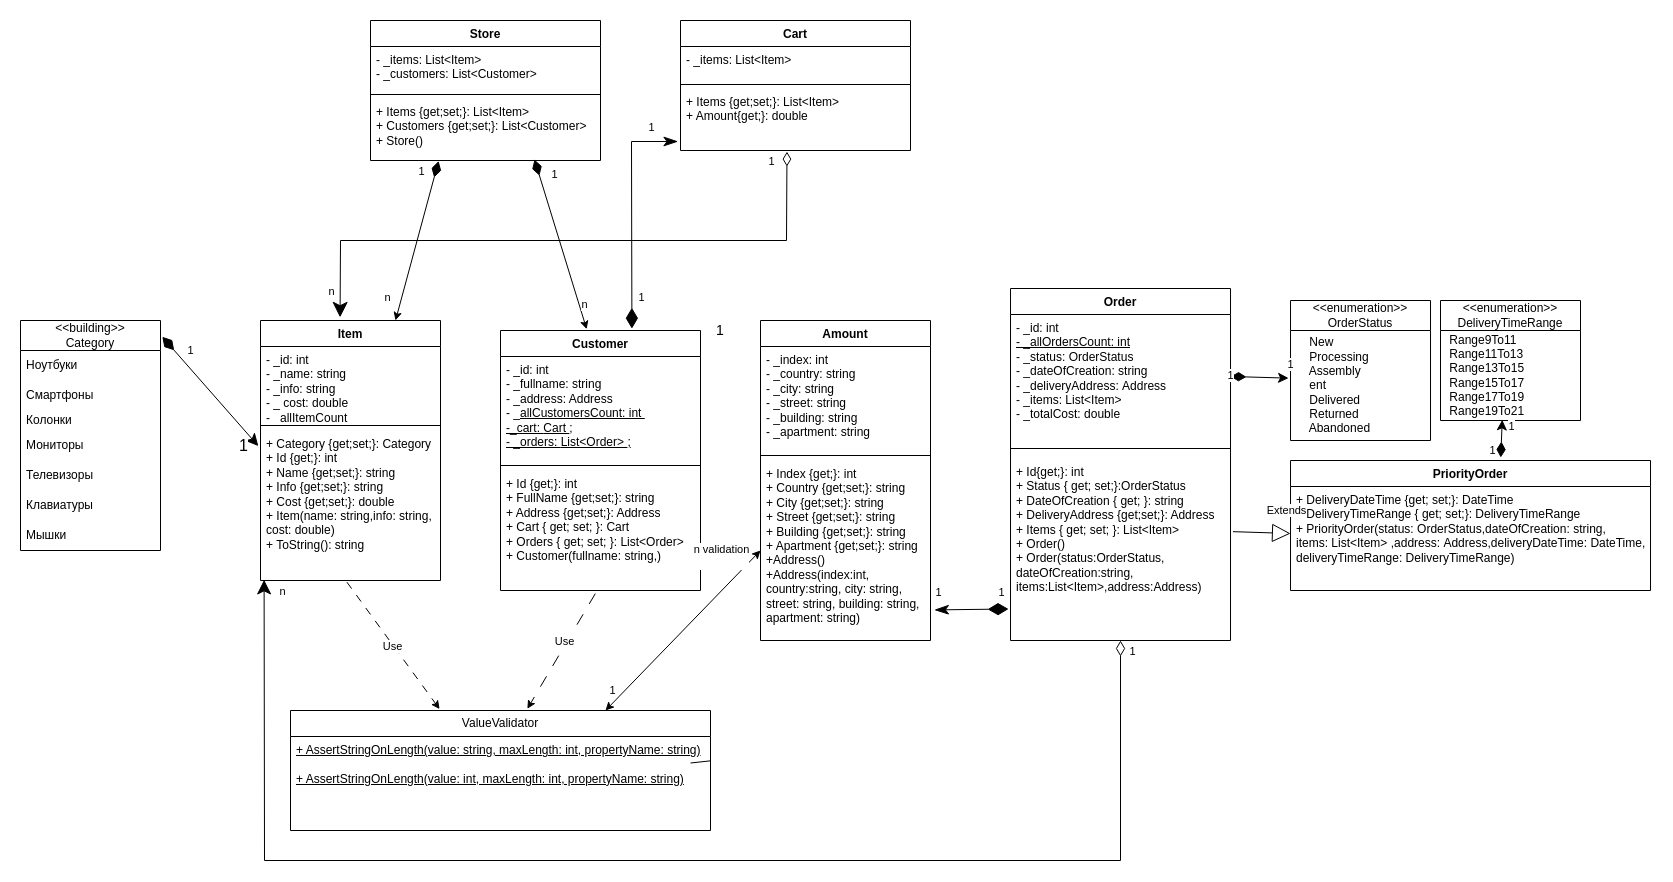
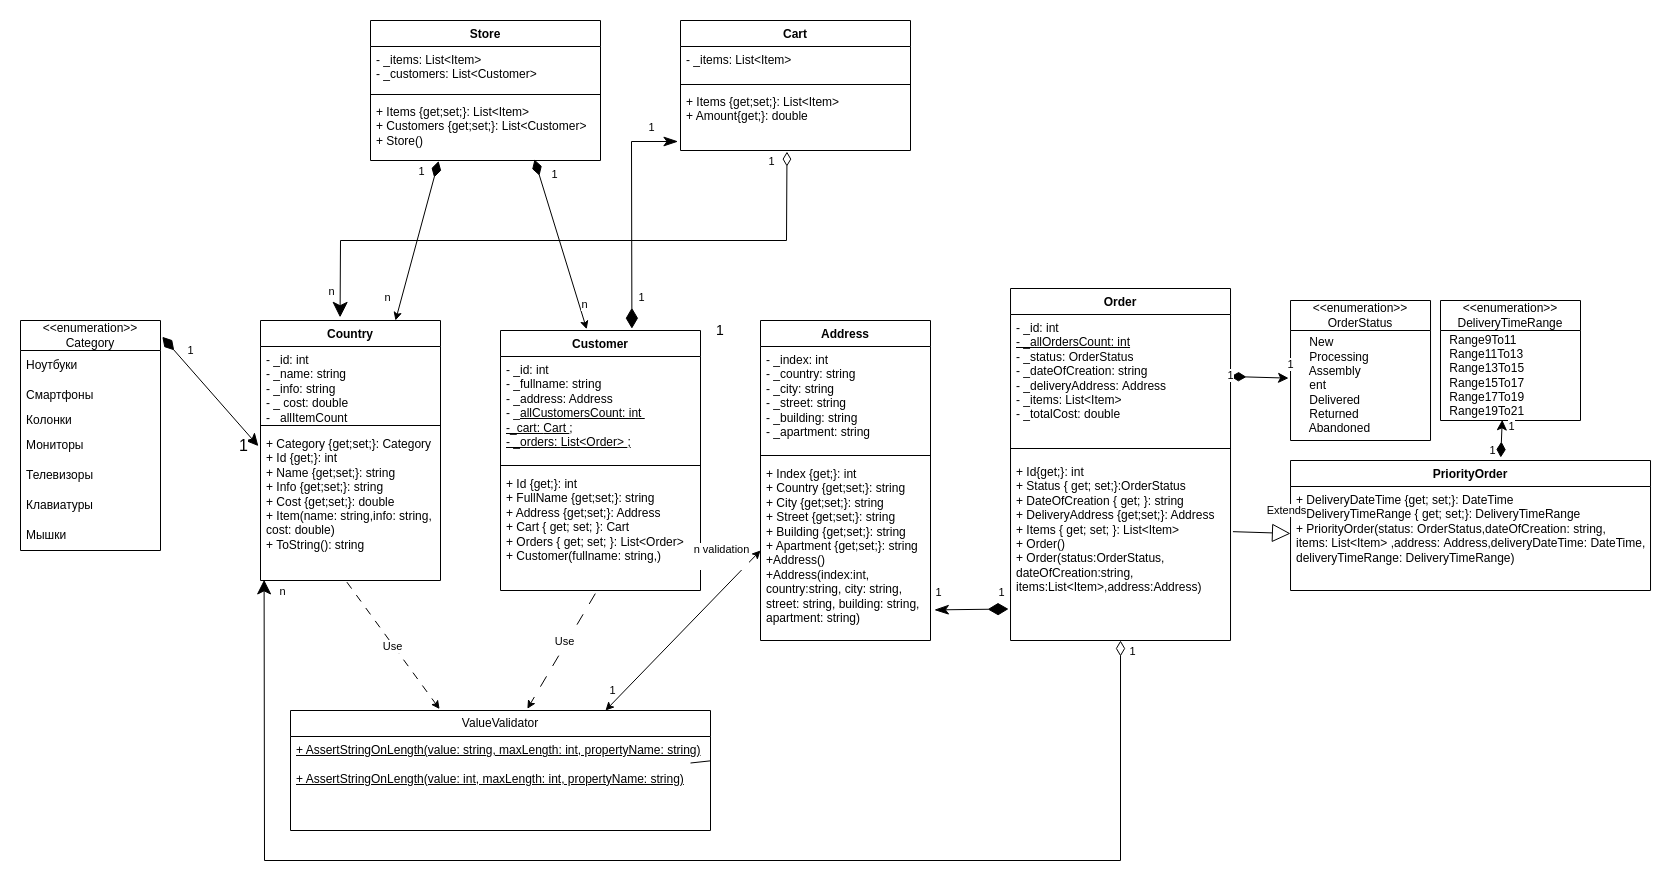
(351, 335) -> (351, 335)
(846, 335) -> (846, 335)
(91, 336) -> (91, 336)
